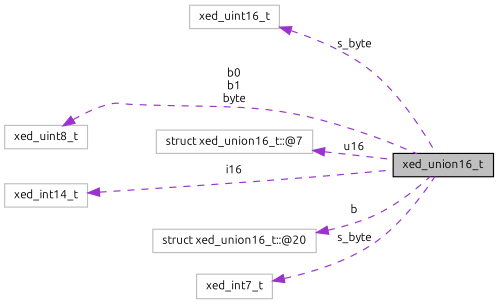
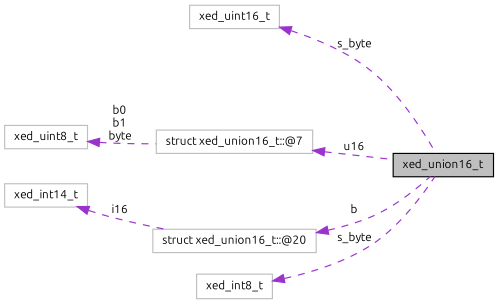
(247, 108) -> (128, 144)
(246, 182) -> (128, 221)
(235, 286) -> (235, 286)
